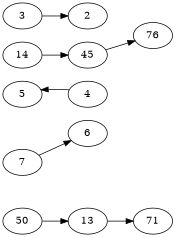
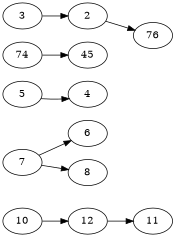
(117, 46) -> (117, 25)
(22, 55) -> (22, 55)
(59, 89) -> (51, 99)
none -> (88, 173)
(22, 221) -> (22, 221)
(88, 221) -> (88, 221)
(153, 221) -> (153, 221)
